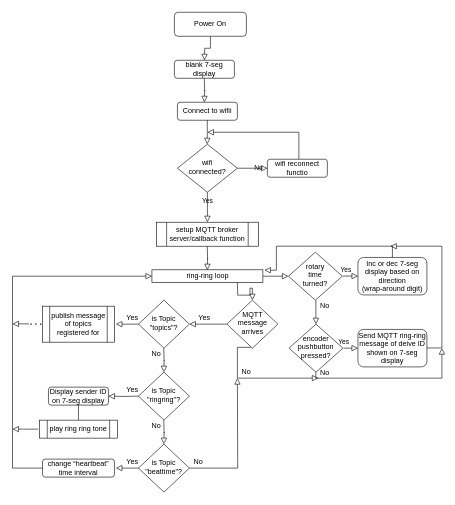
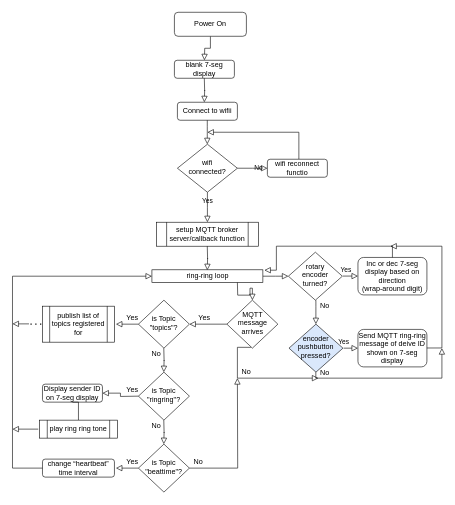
(315, 275) -> (315, 275)
(78, 324) -> (78, 324)
(316, 348) -> (316, 348)
(78, 396) -> (72, 393)
